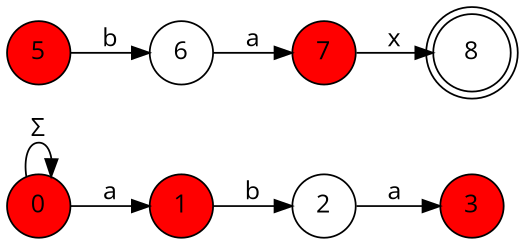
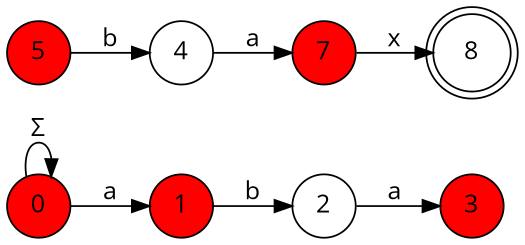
(181, 53) -> (181, 53)
